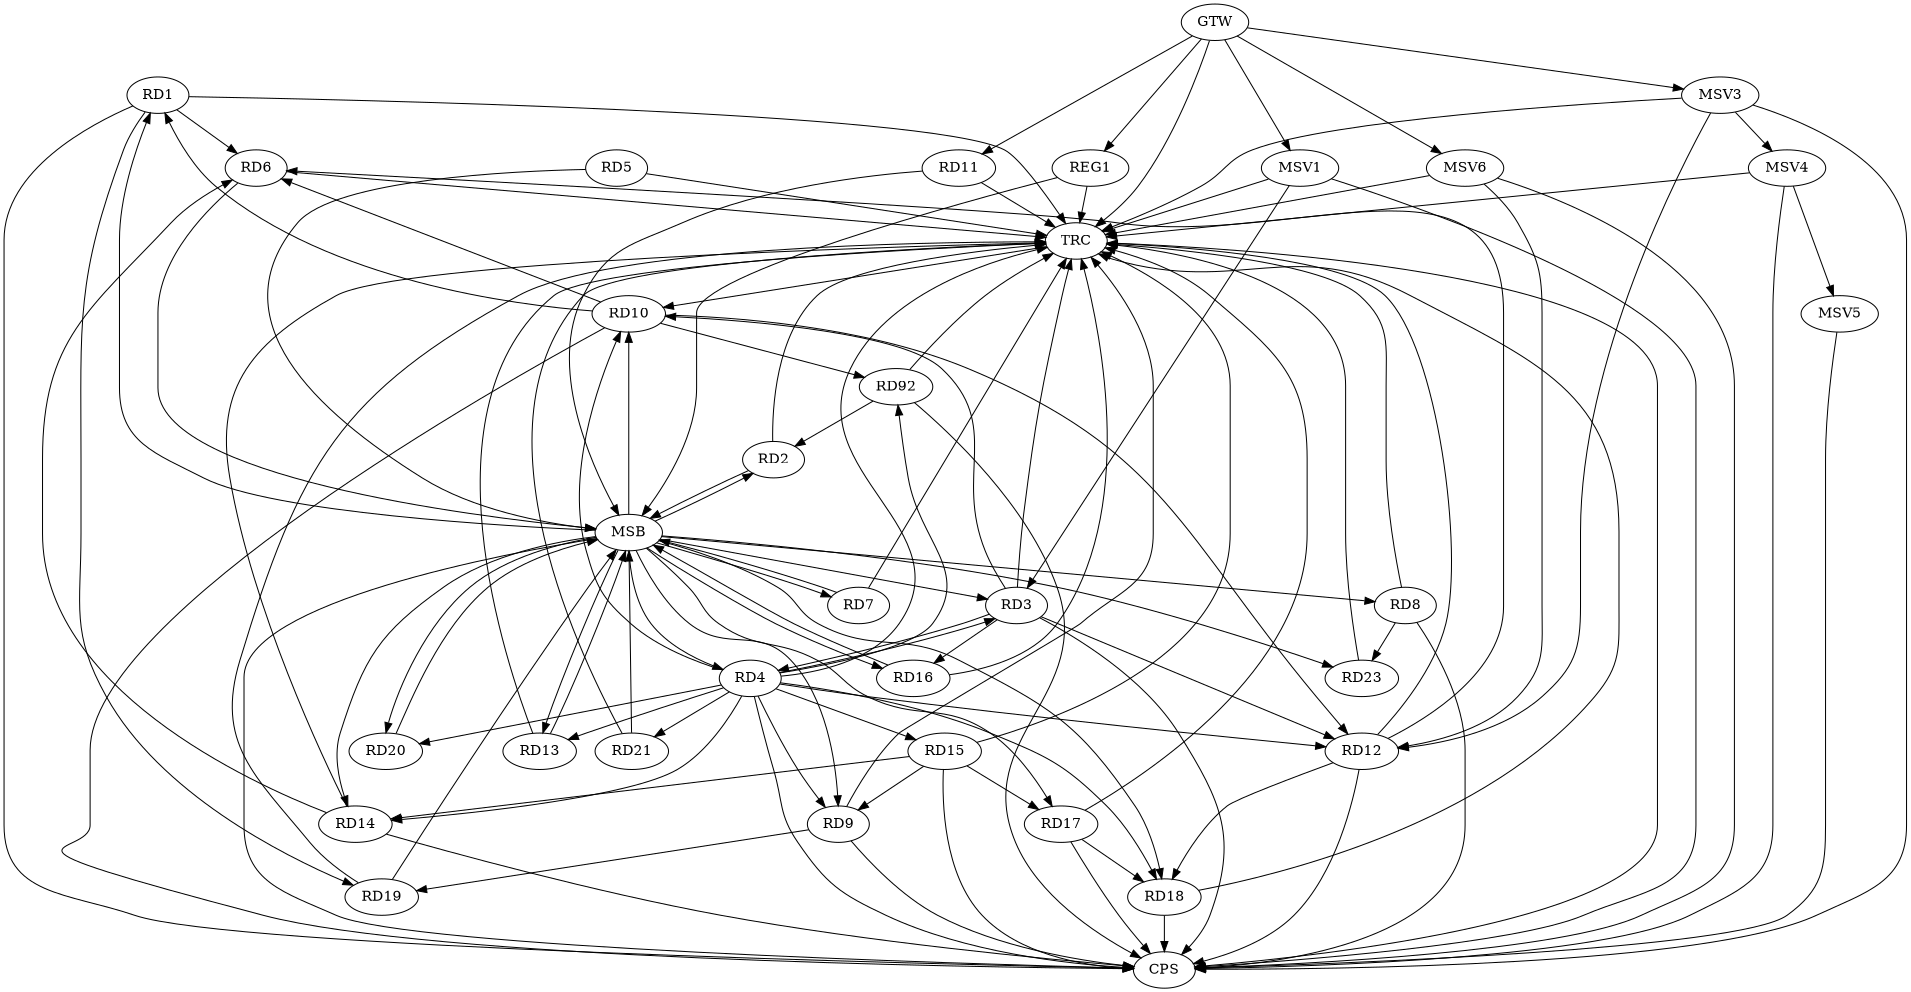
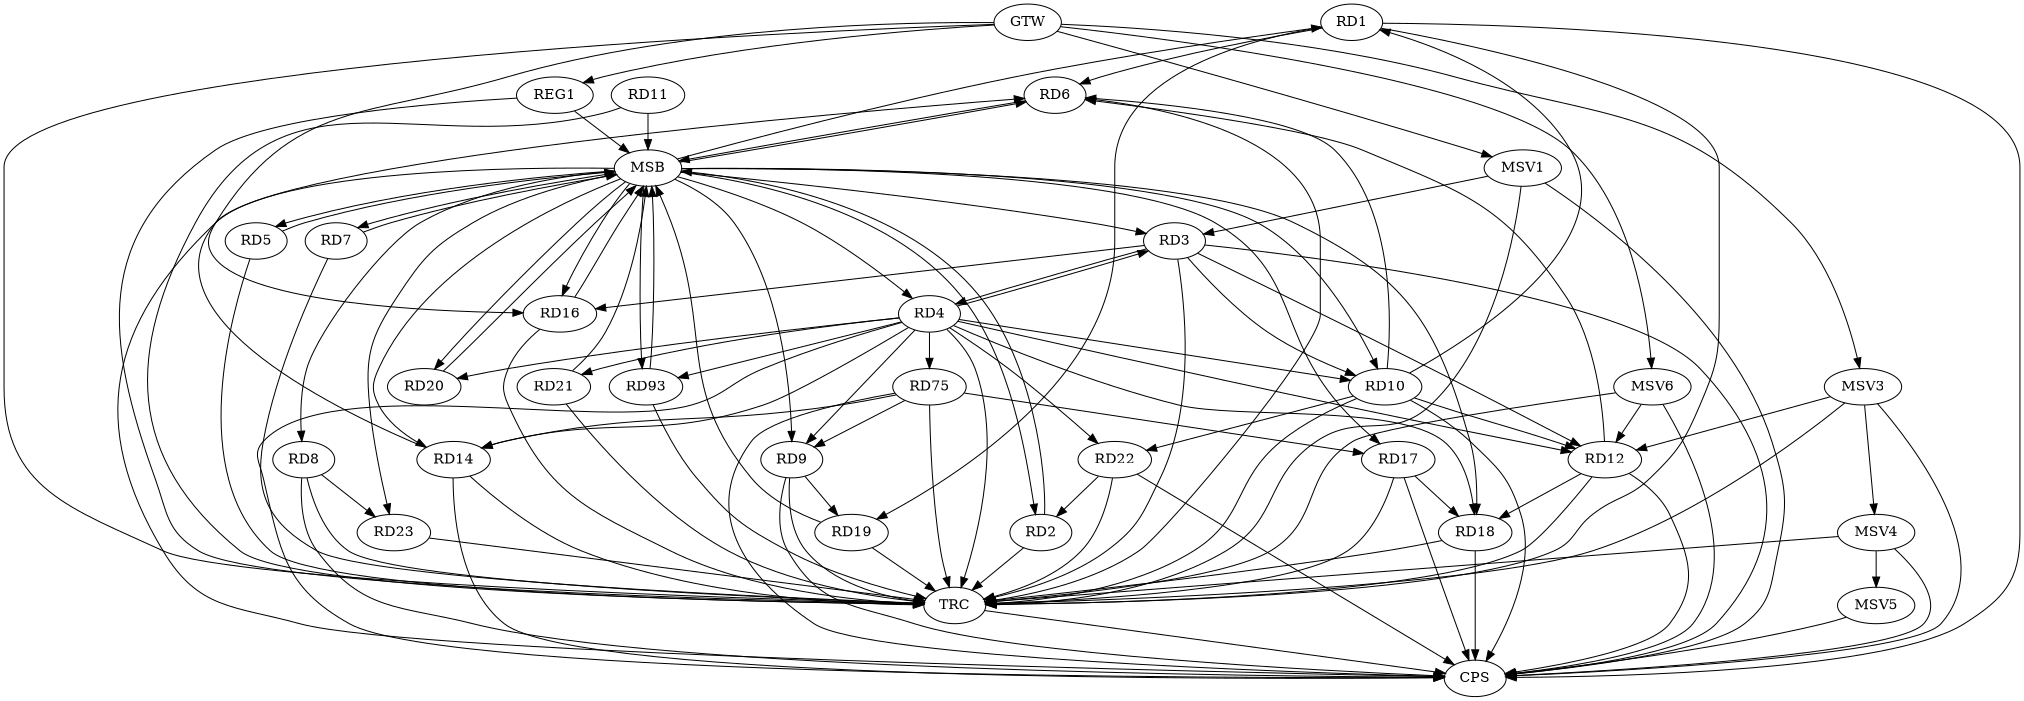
(1092, 92) -> (413, 100)
none -> (848, 133)
none -> (449, 189)
(823, 282) -> (1203, 544)
(896, 387) -> (1115, 460)
(540, 751) -> (646, 387)
(945, 751) -> (929, 387)
